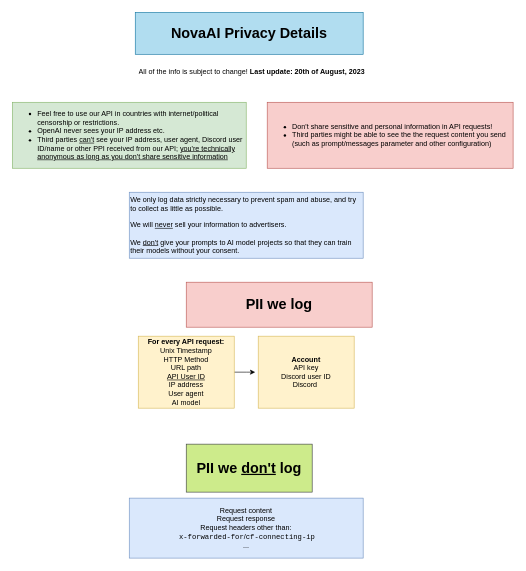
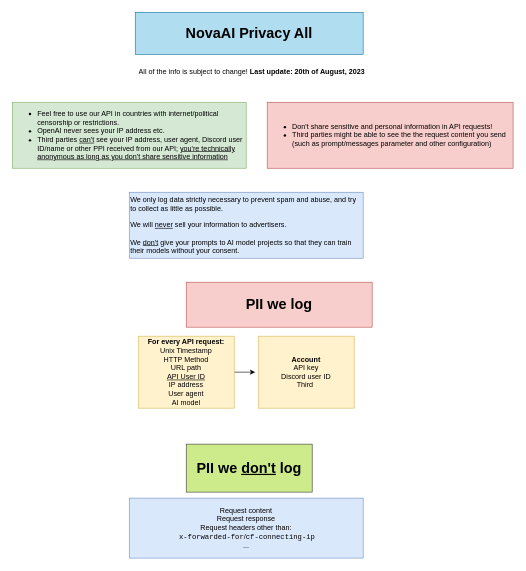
(249, 33) -> (249, 33)
(306, 372) -> (306, 372)
